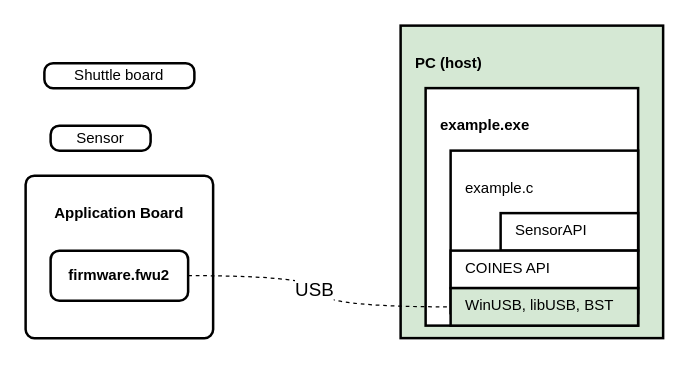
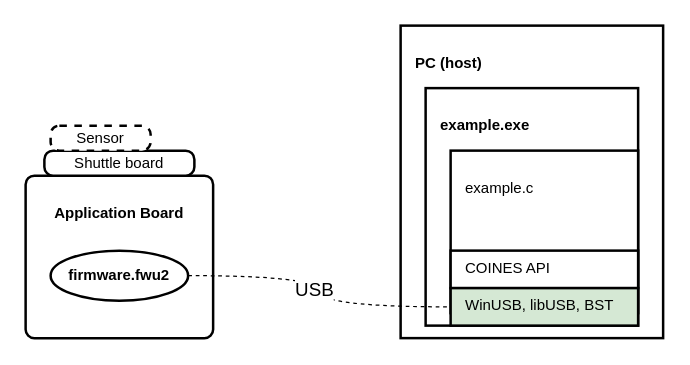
(451, 43) -> (451, 43)
(119, 76) -> (119, 163)
(101, 138) -> (101, 138)
(569, 232) -> none
(119, 276) -> (119, 276)
